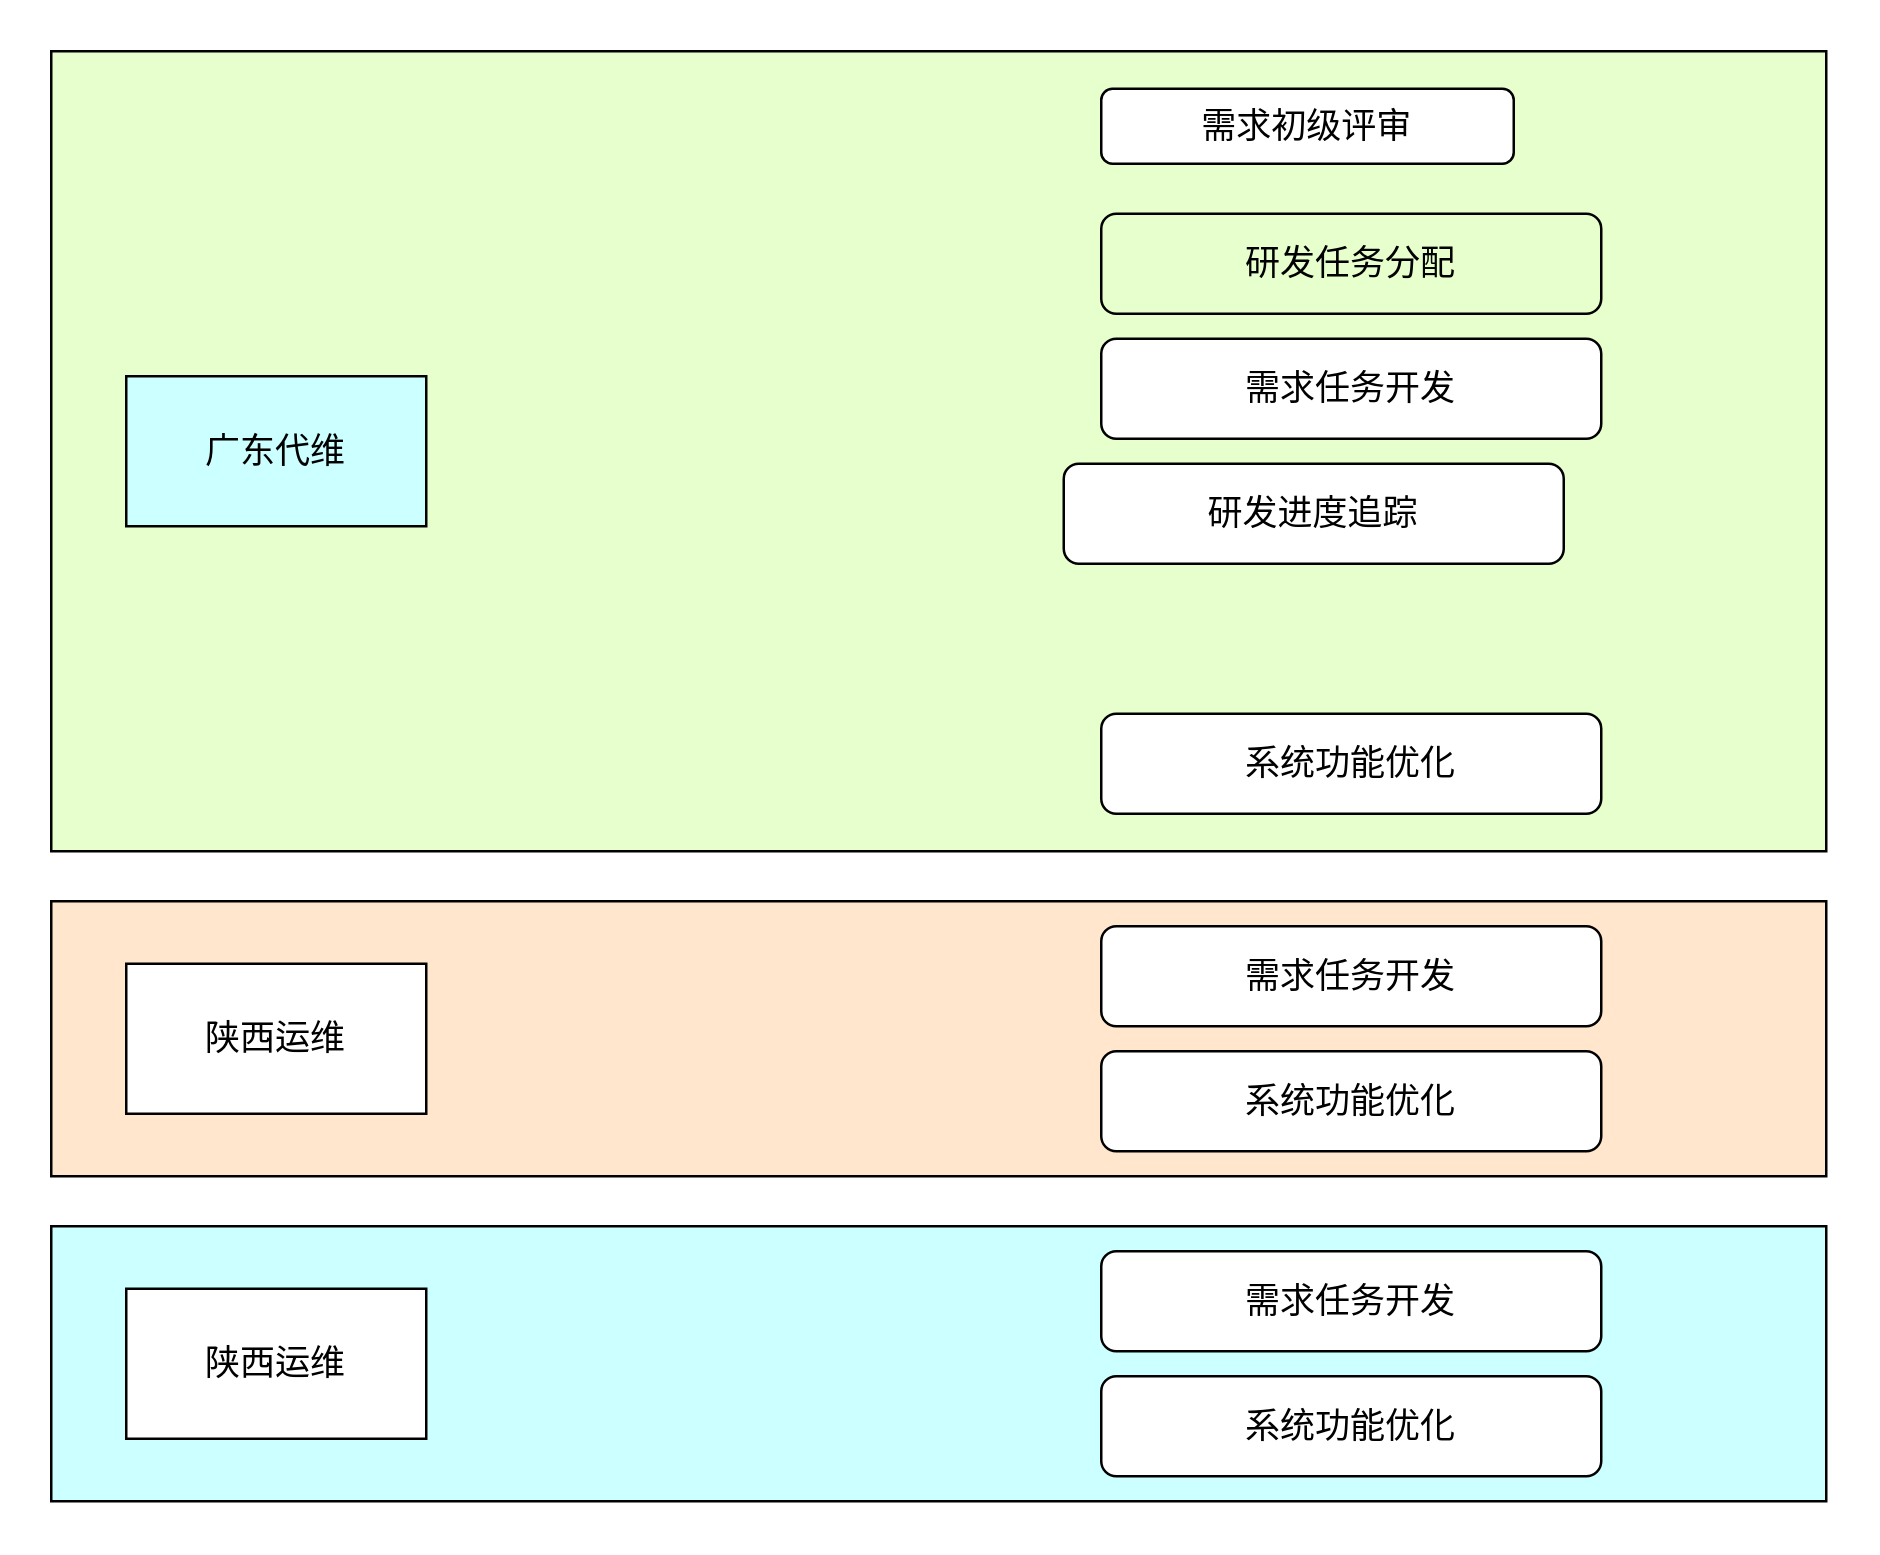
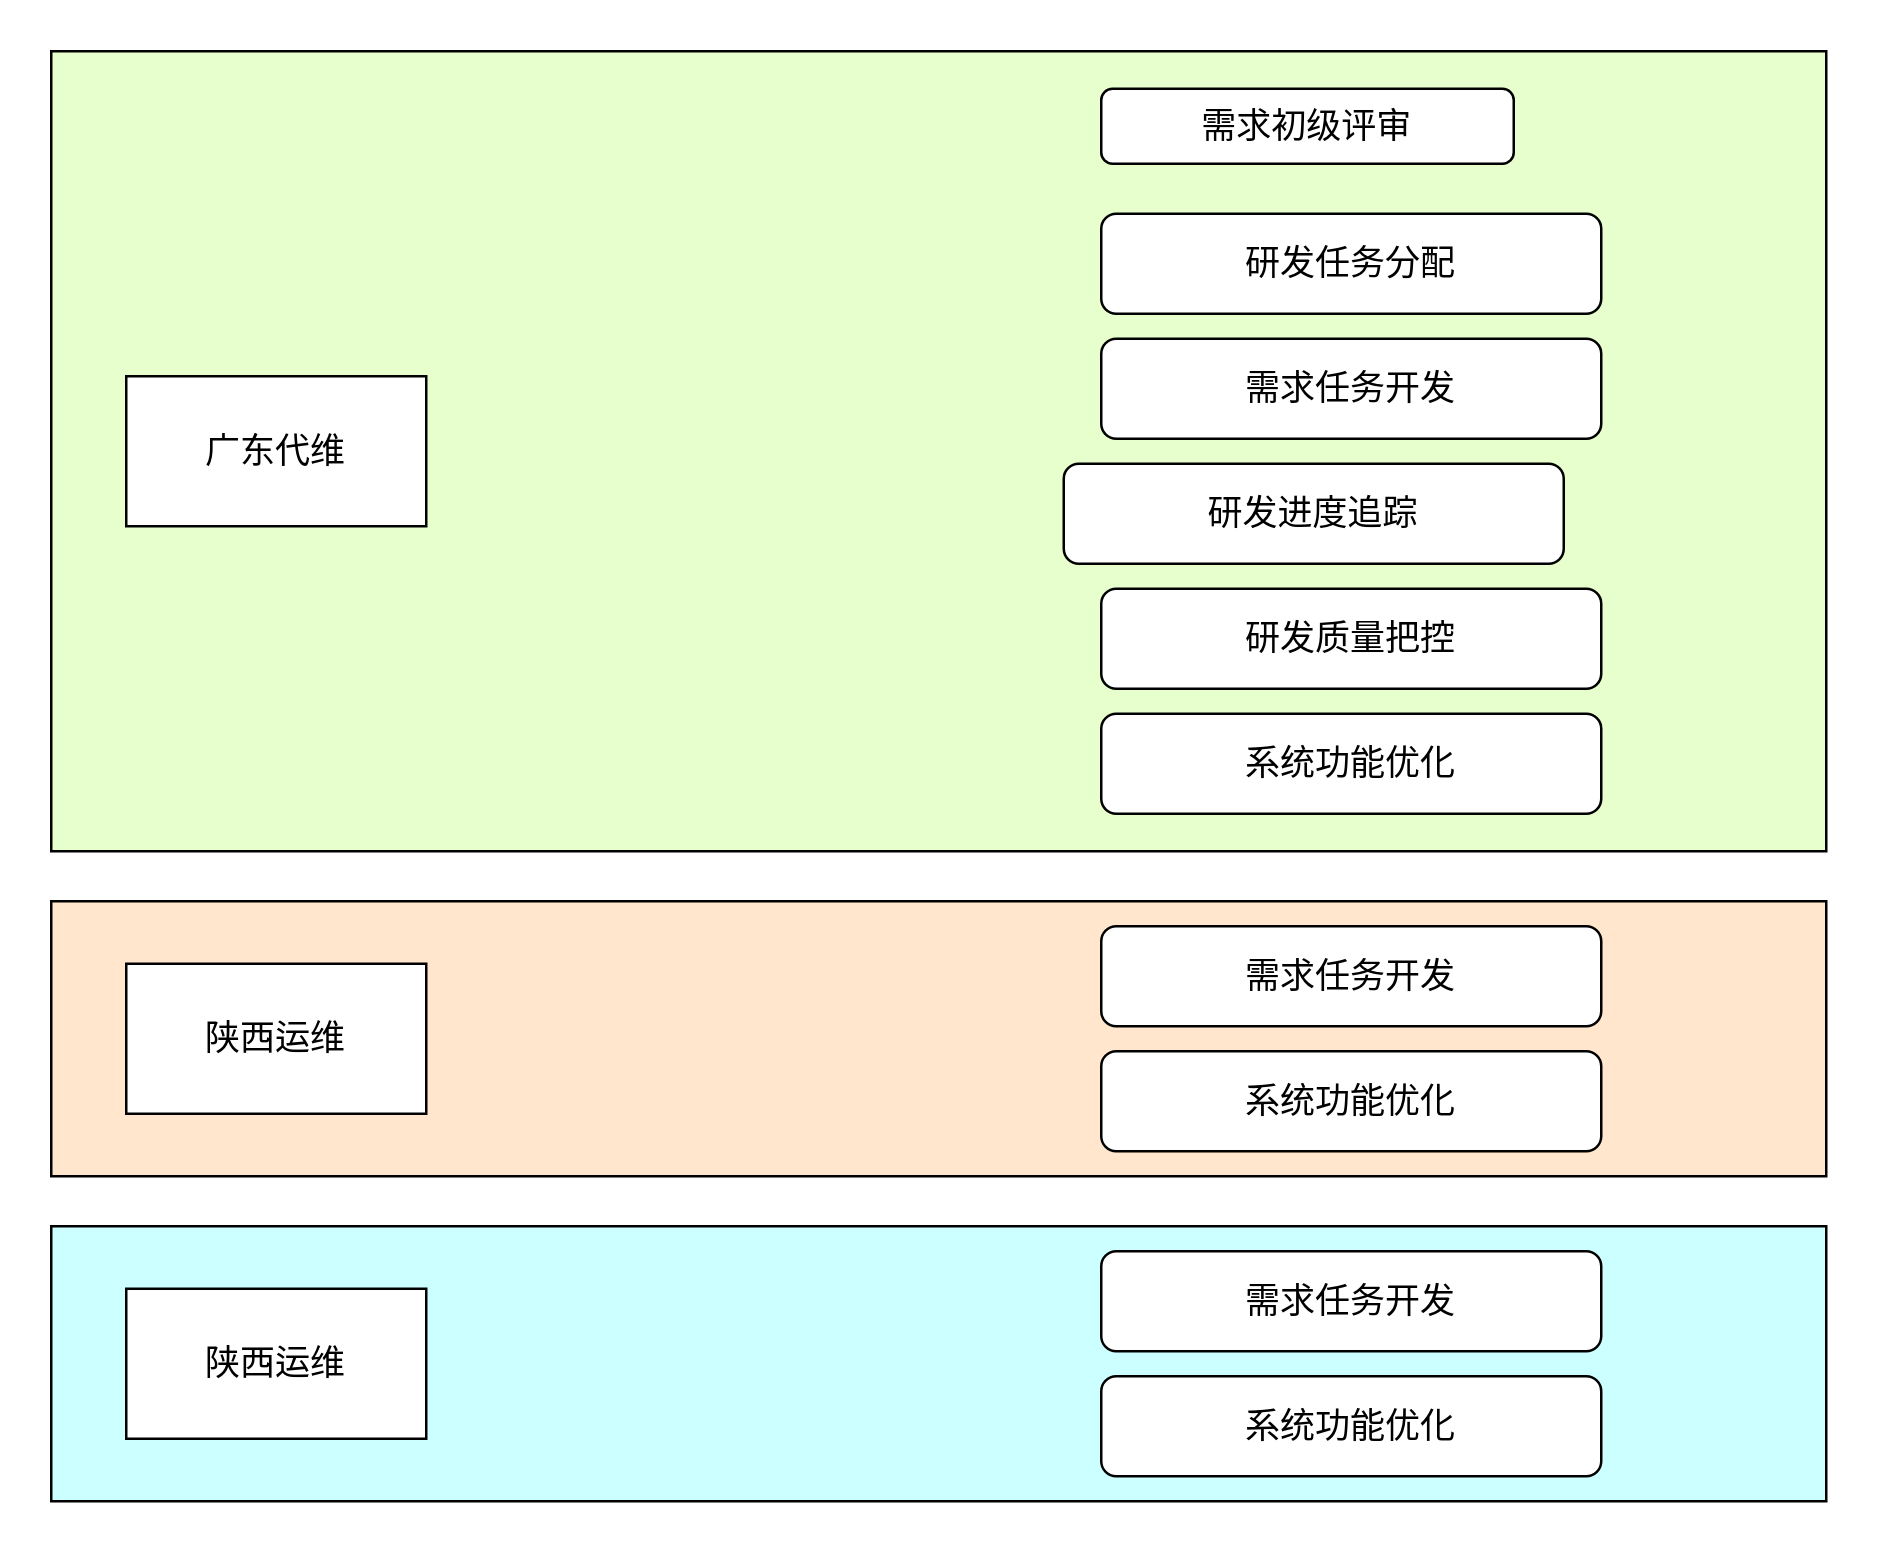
(1351, 264) -> (1351, 264)
(276, 451) -> (276, 451)
none -> (1351, 639)
